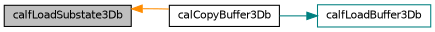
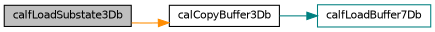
(156, 9) -> (145, 23)
(374, 16) -> (374, 16)
